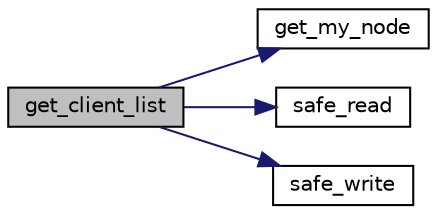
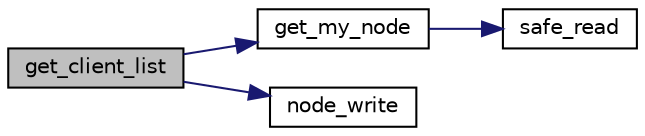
(219, 107) -> (455, 29)
(343, 186) -> (343, 107)
